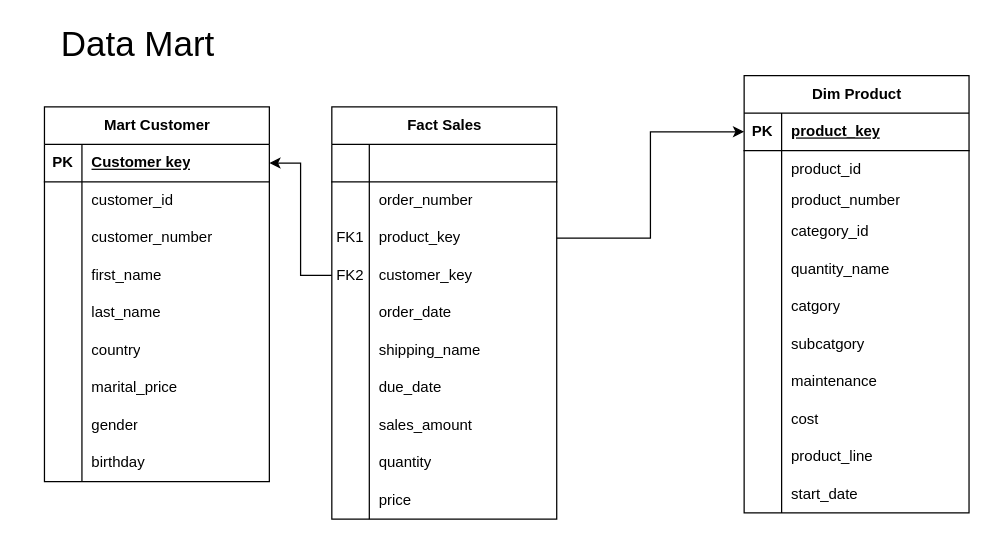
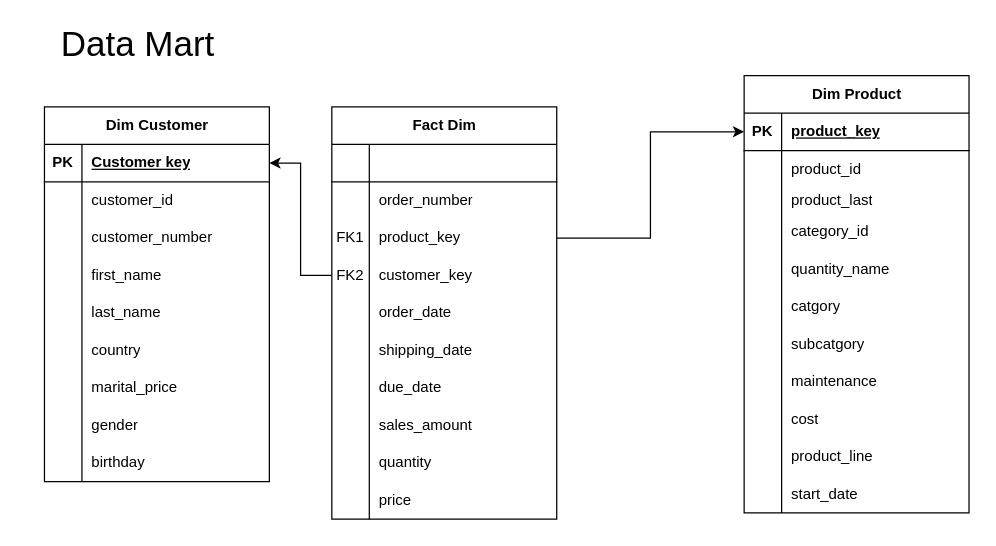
(158, 126) -> (158, 126)
(445, 126) -> (445, 126)
(851, 201) -> (840, 201)
(430, 351) -> (430, 351)
